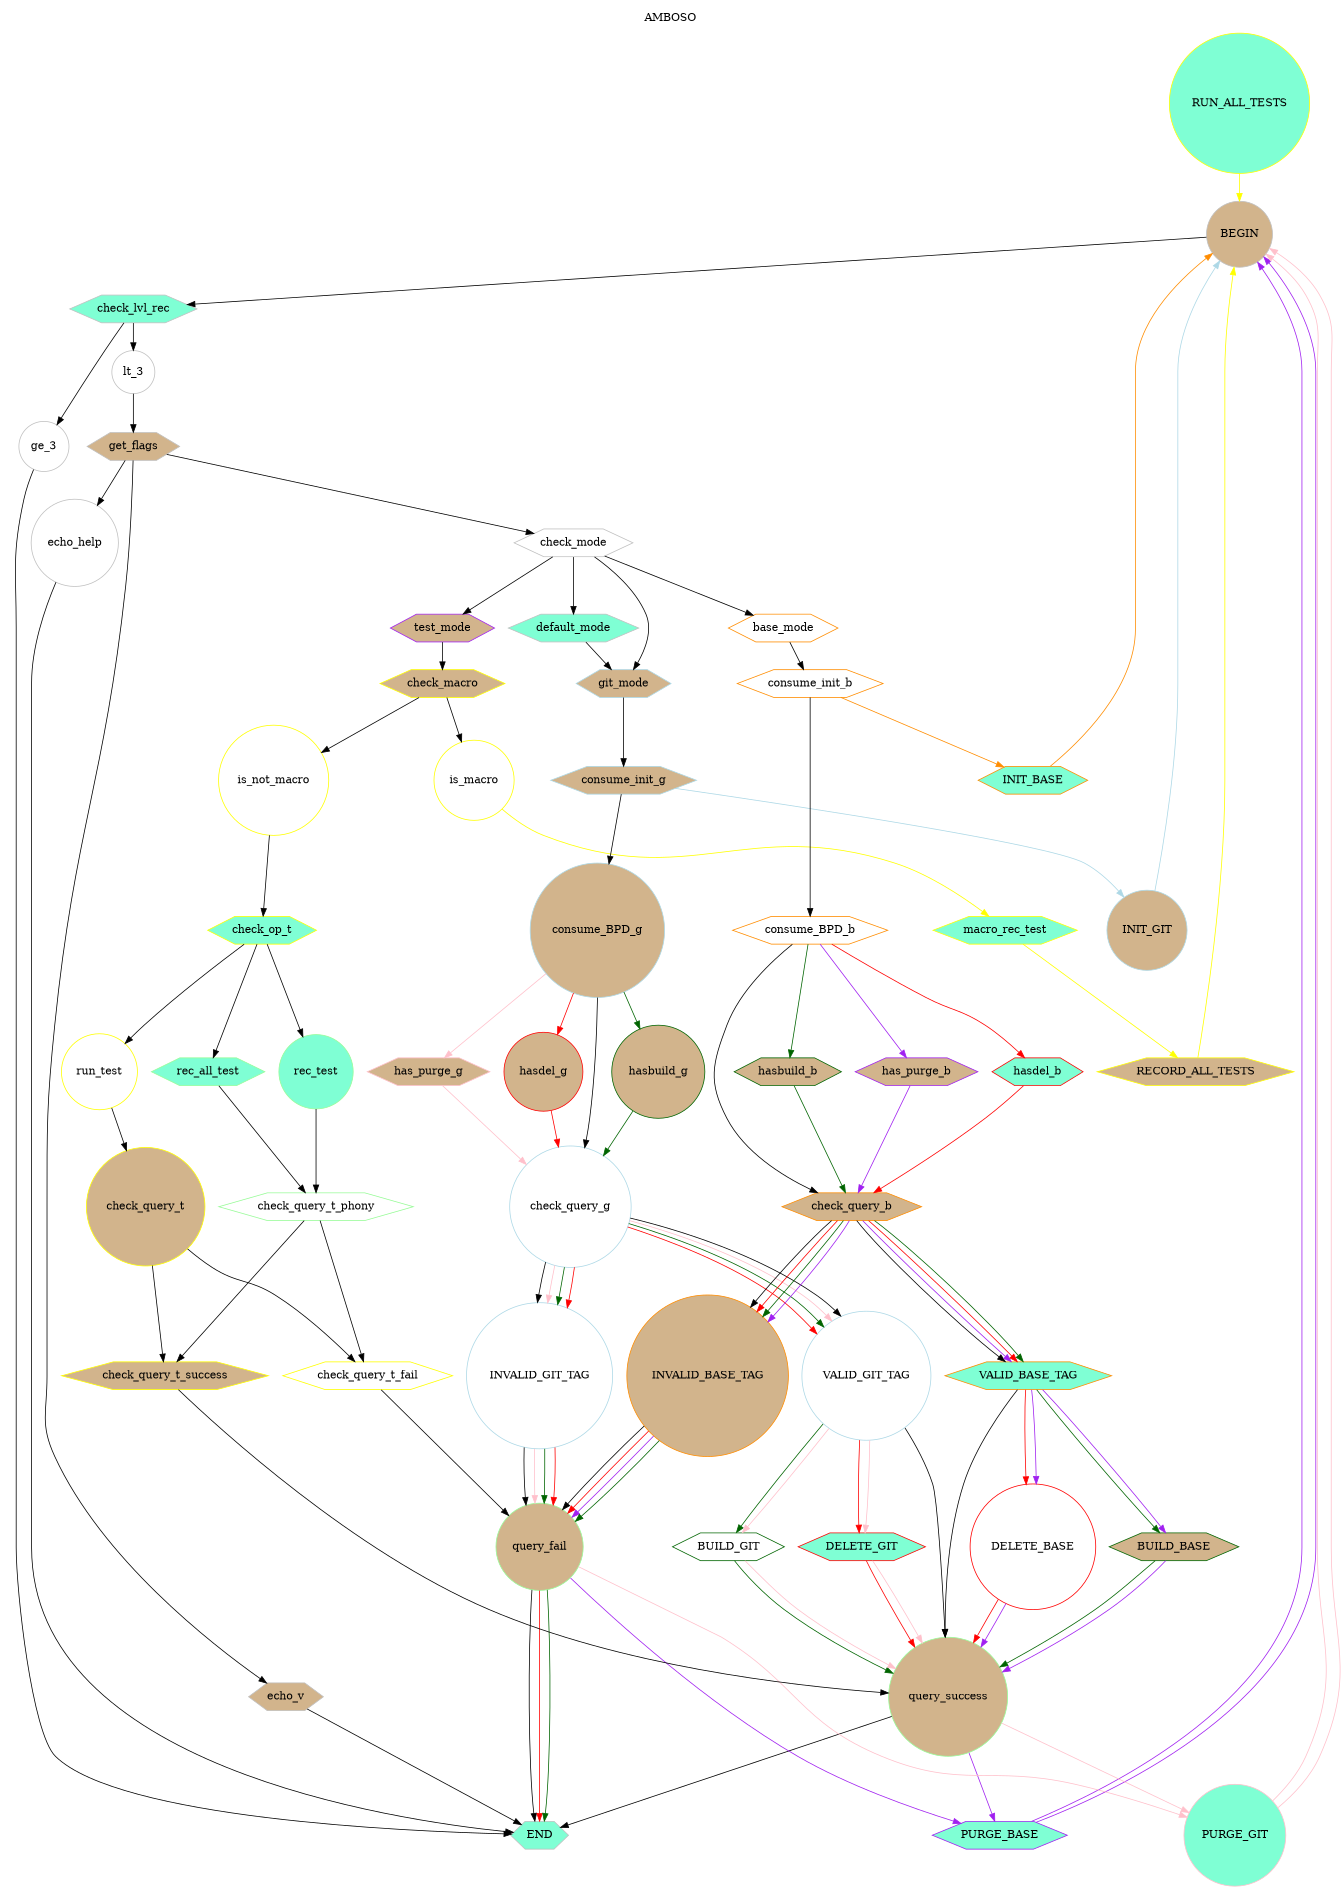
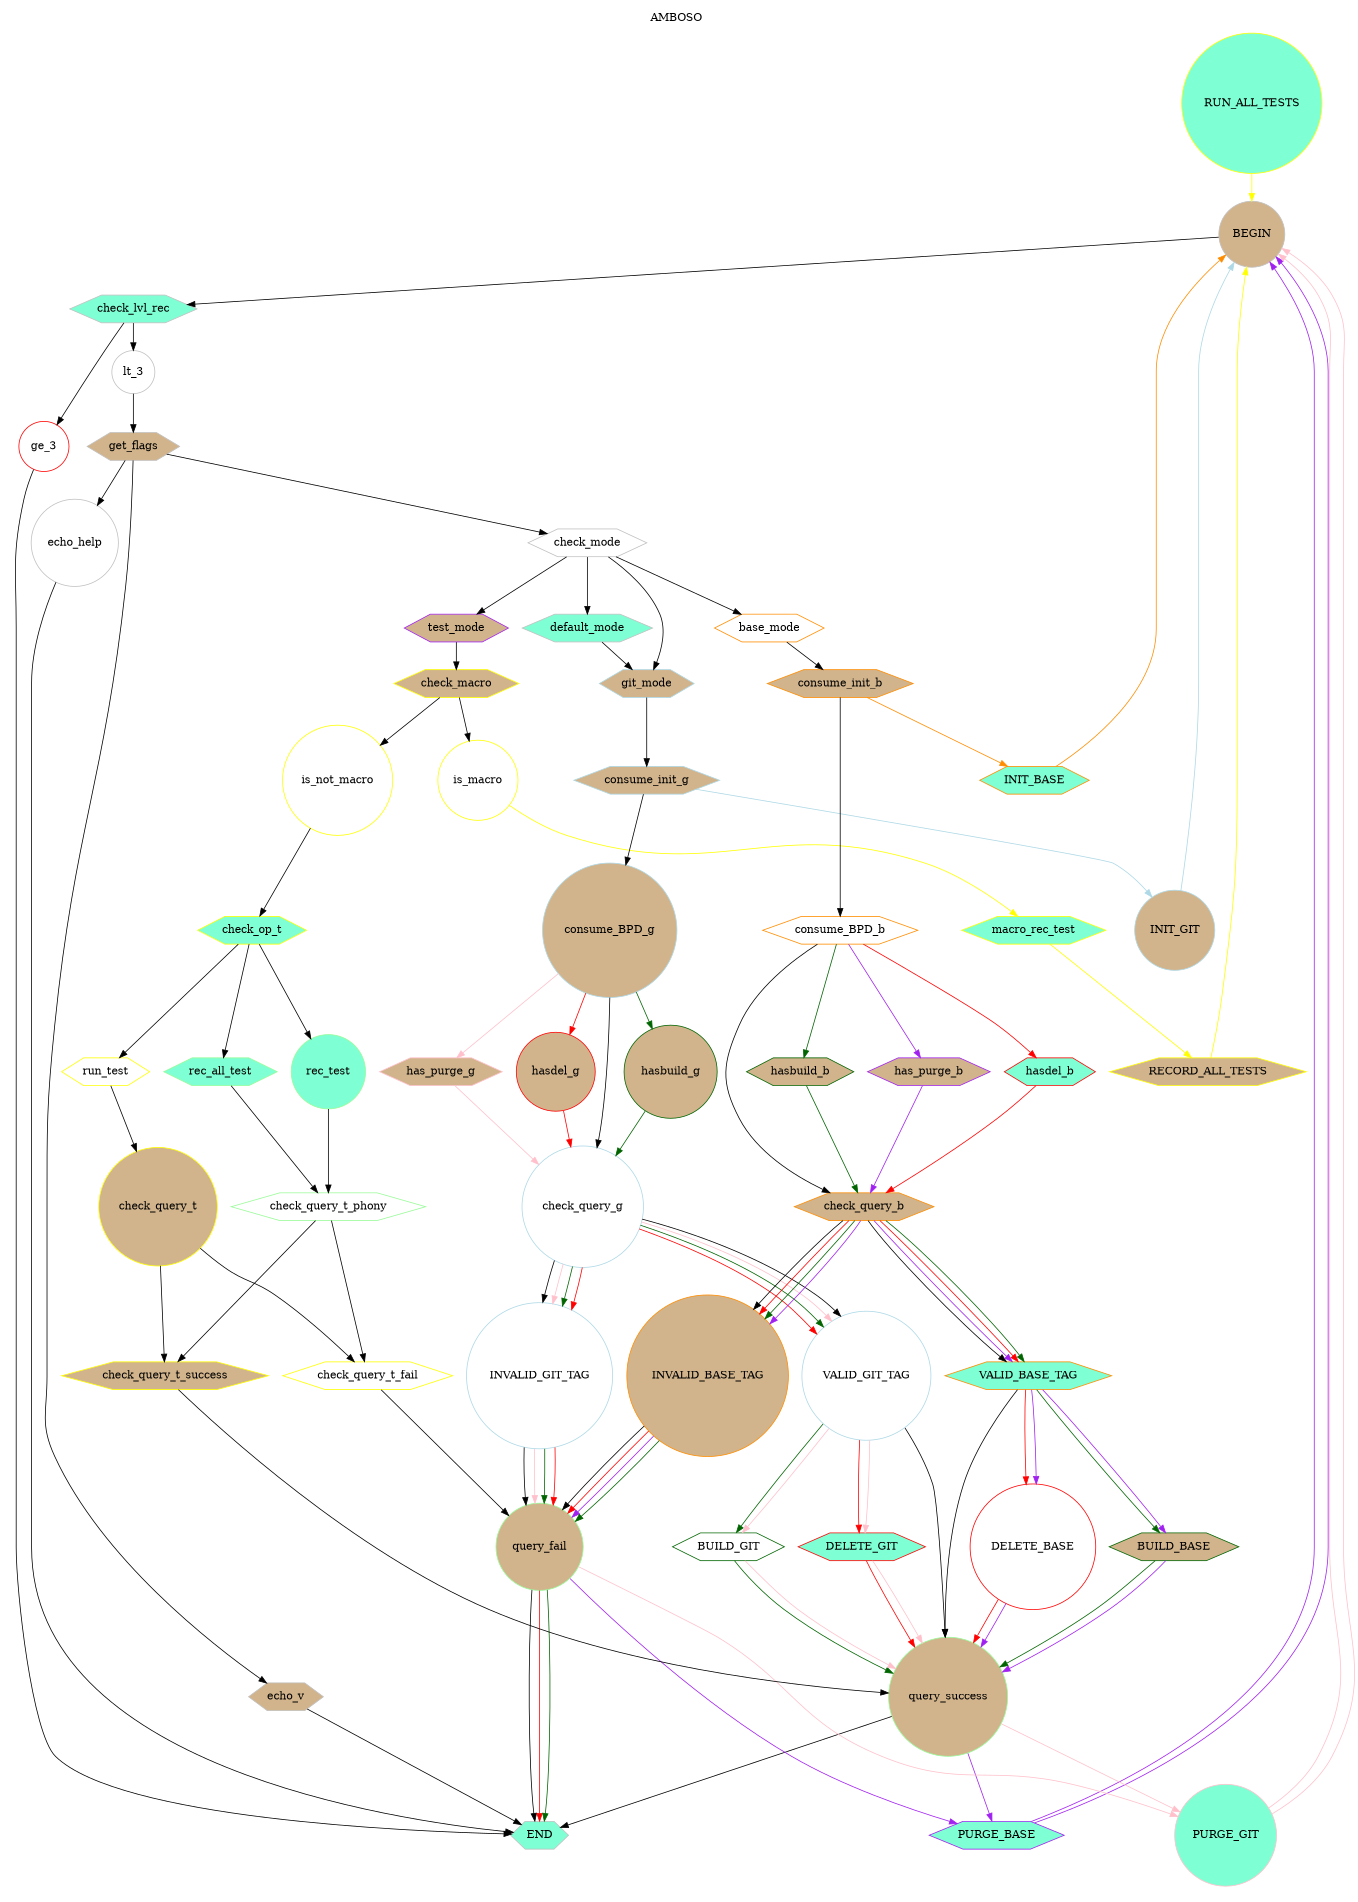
(44, 446) -> (44, 446)
(810, 683) -> (840, 683)
(99, 1072) -> (106, 1072)
